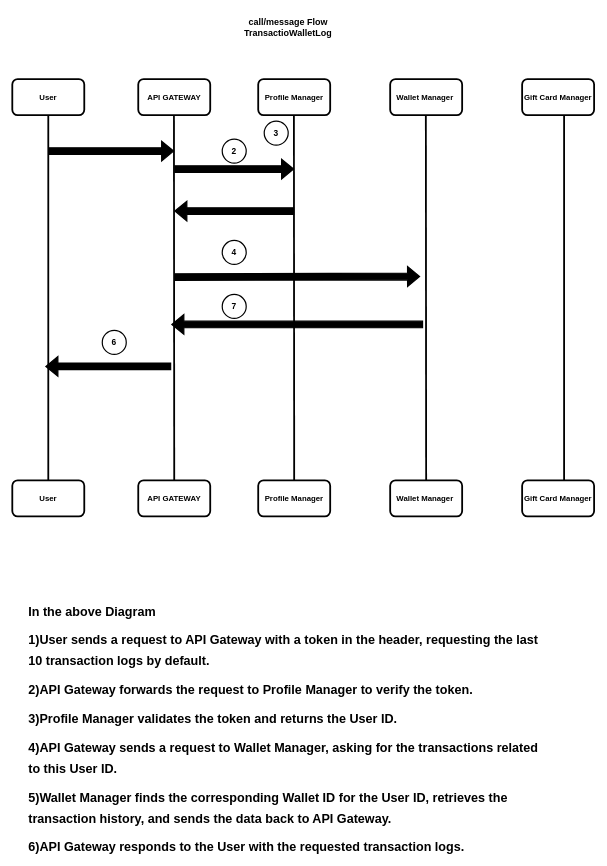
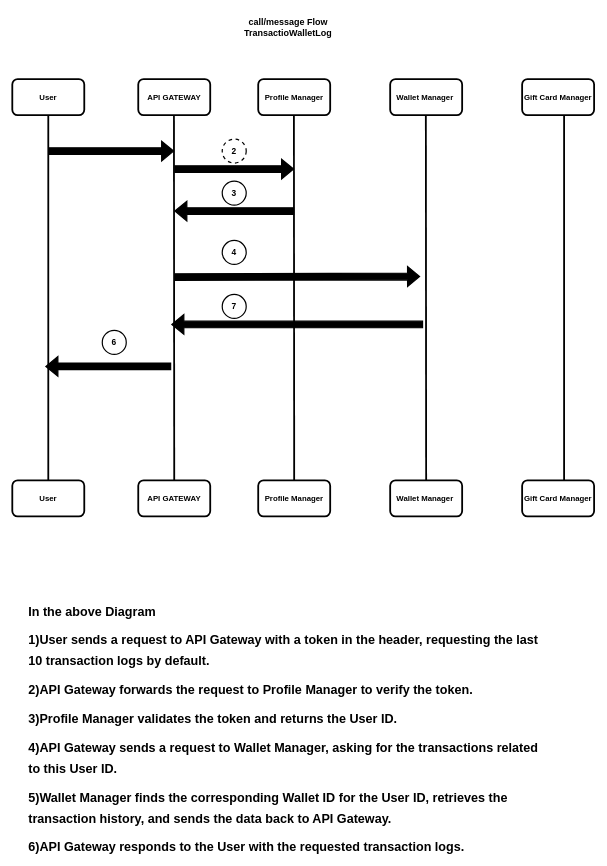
(276, 133) -> (234, 193)
(234, 151) -> (234, 151)
